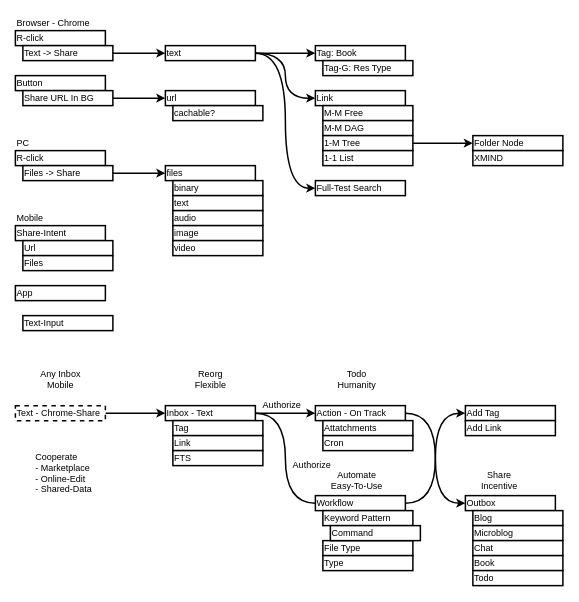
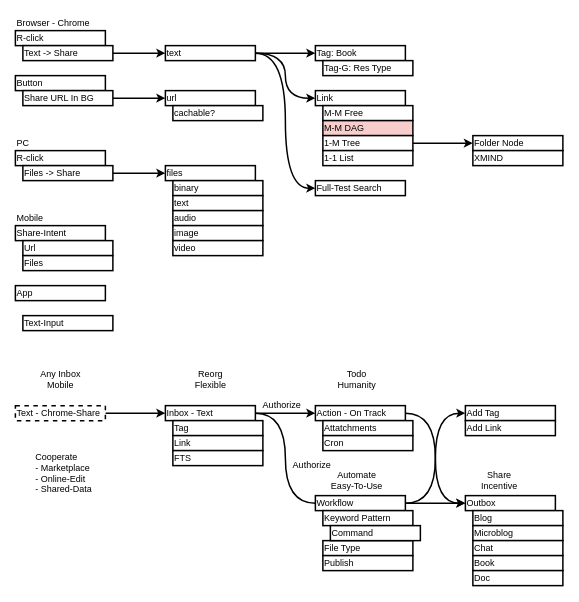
(368, 128) -> (368, 128)
none -> (434, 503)
(334, 563) -> (340, 563)
(484, 578) -> (482, 578)
